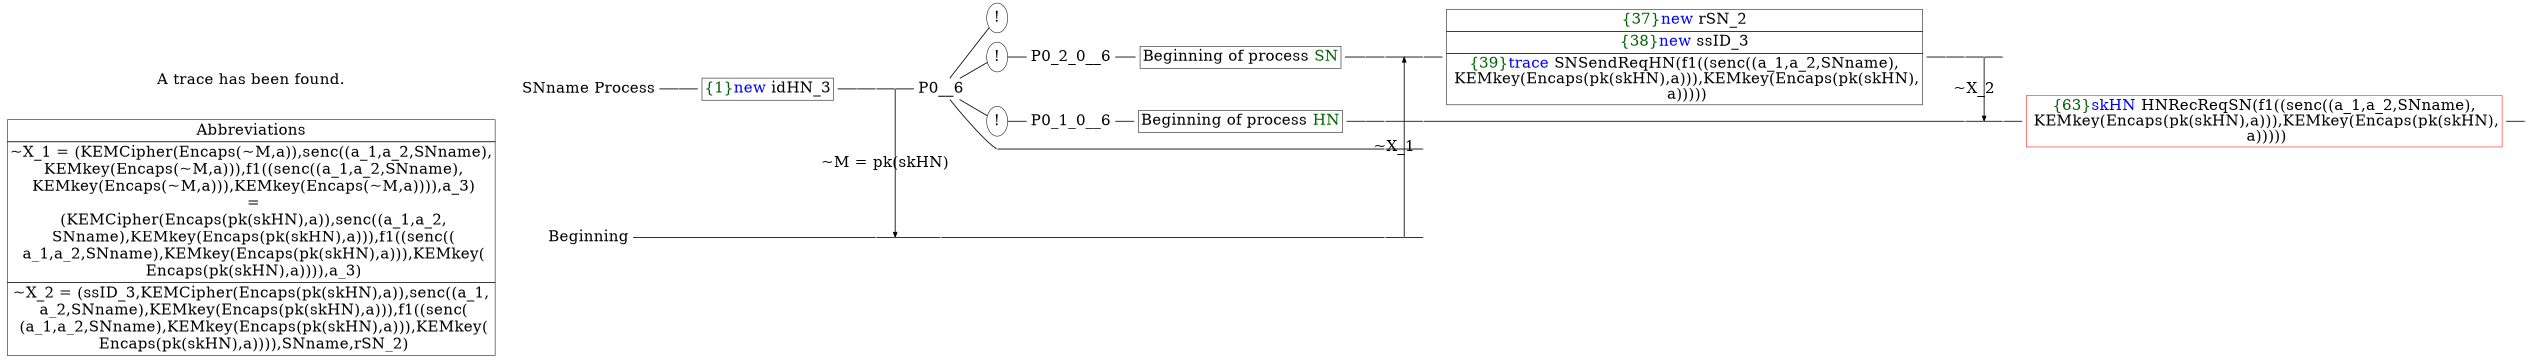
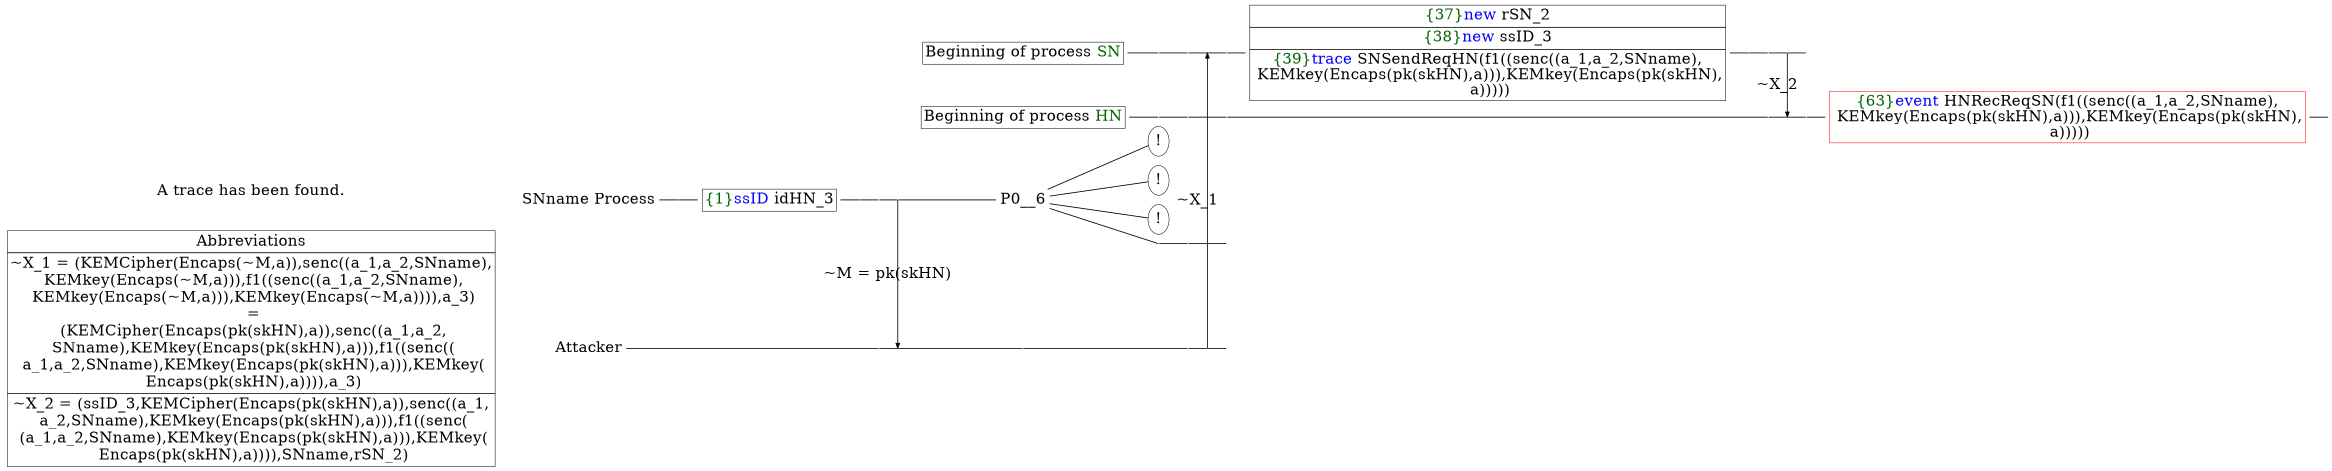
(1071, 57) -> none
(753, 88) -> (754, 199)
(2114, 105) -> (1917, 101)
(1071, 121) -> none
(589, 237) -> (589, 348)
